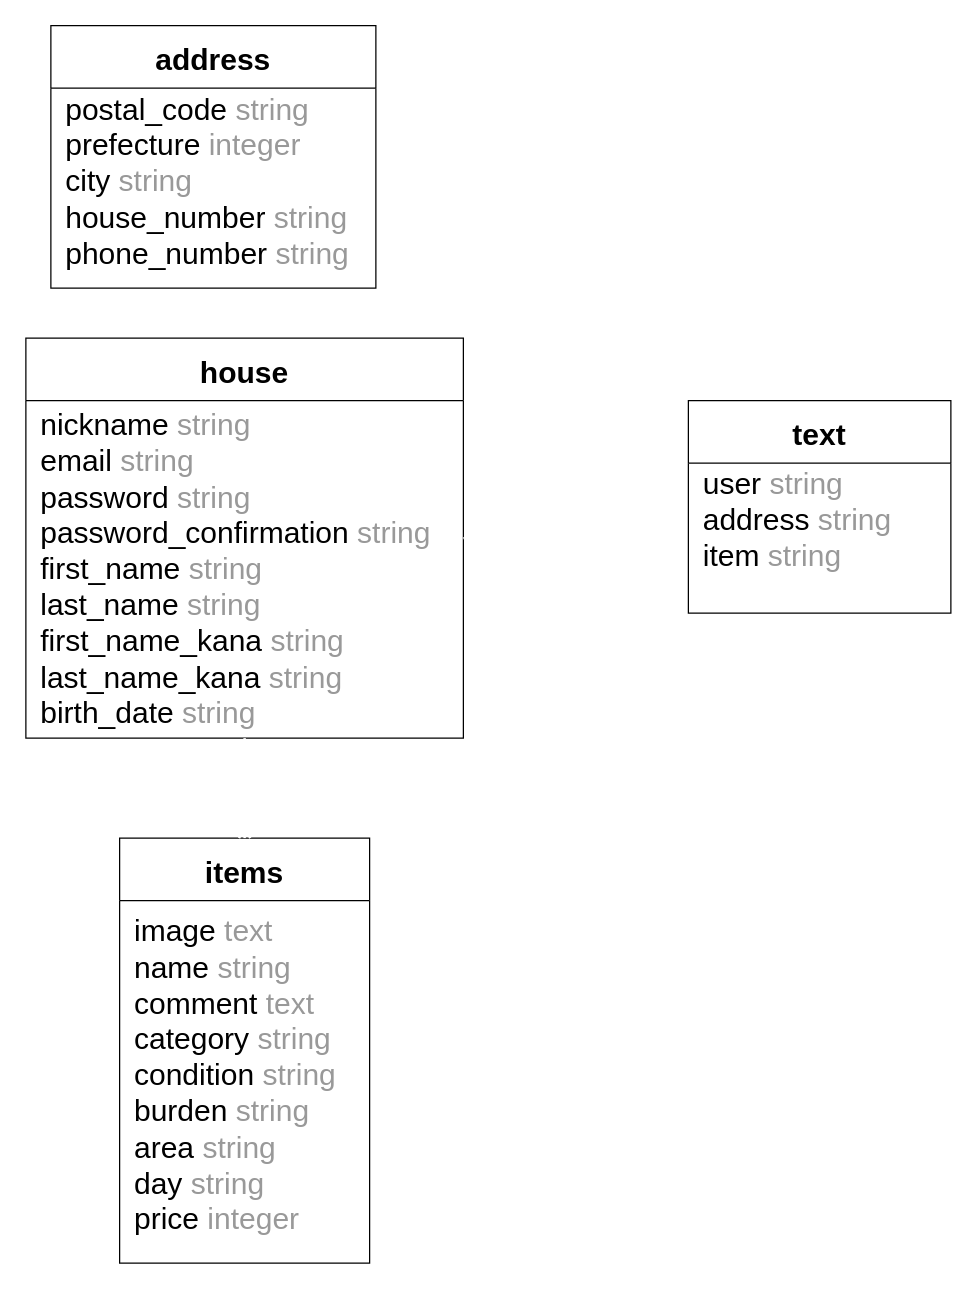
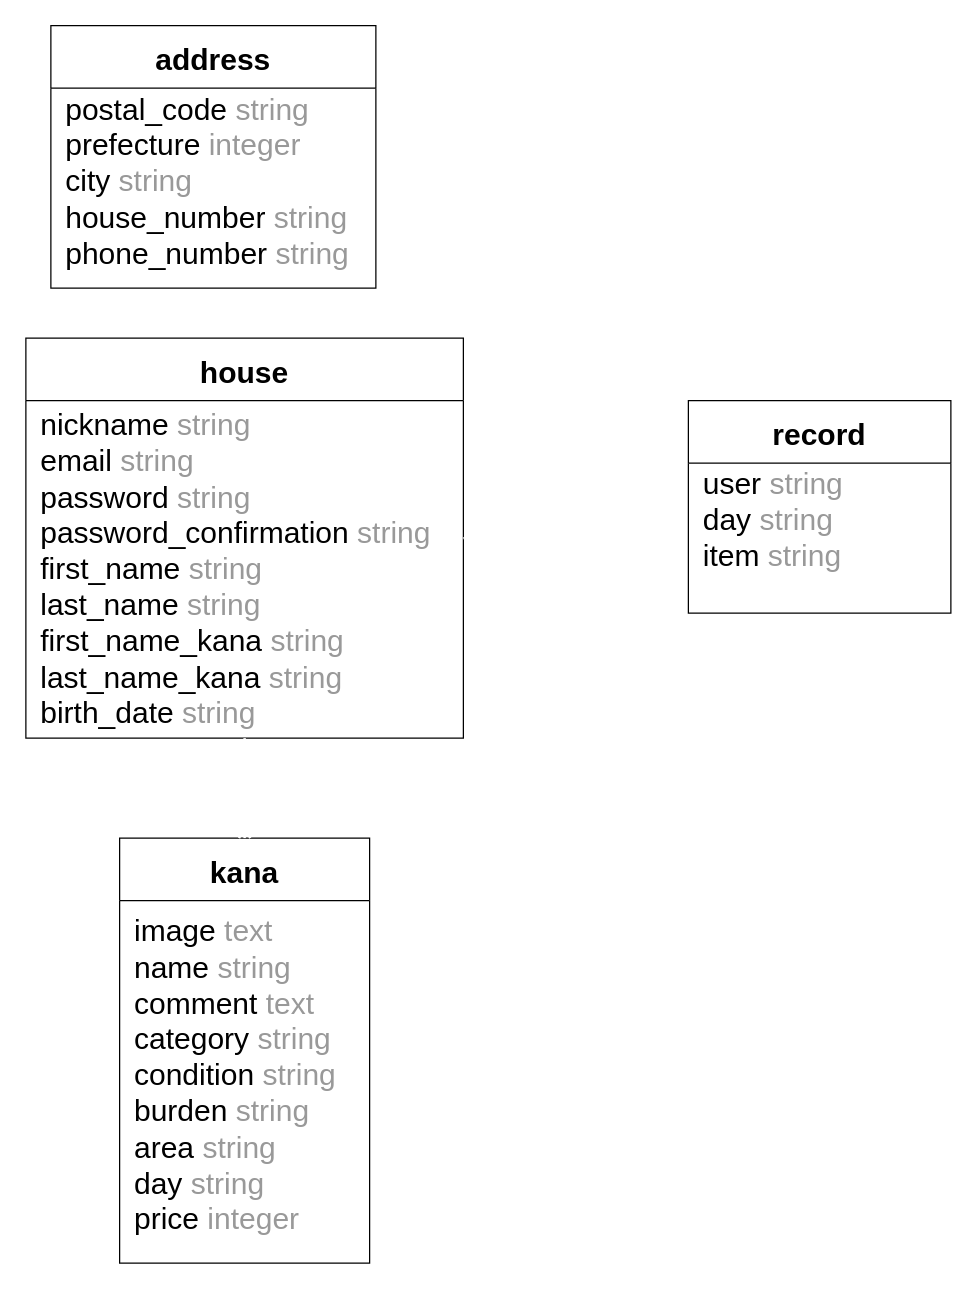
(819, 435) -> (819, 435)
(817, 538) -> (792, 538)
(244, 873) -> (244, 873)
